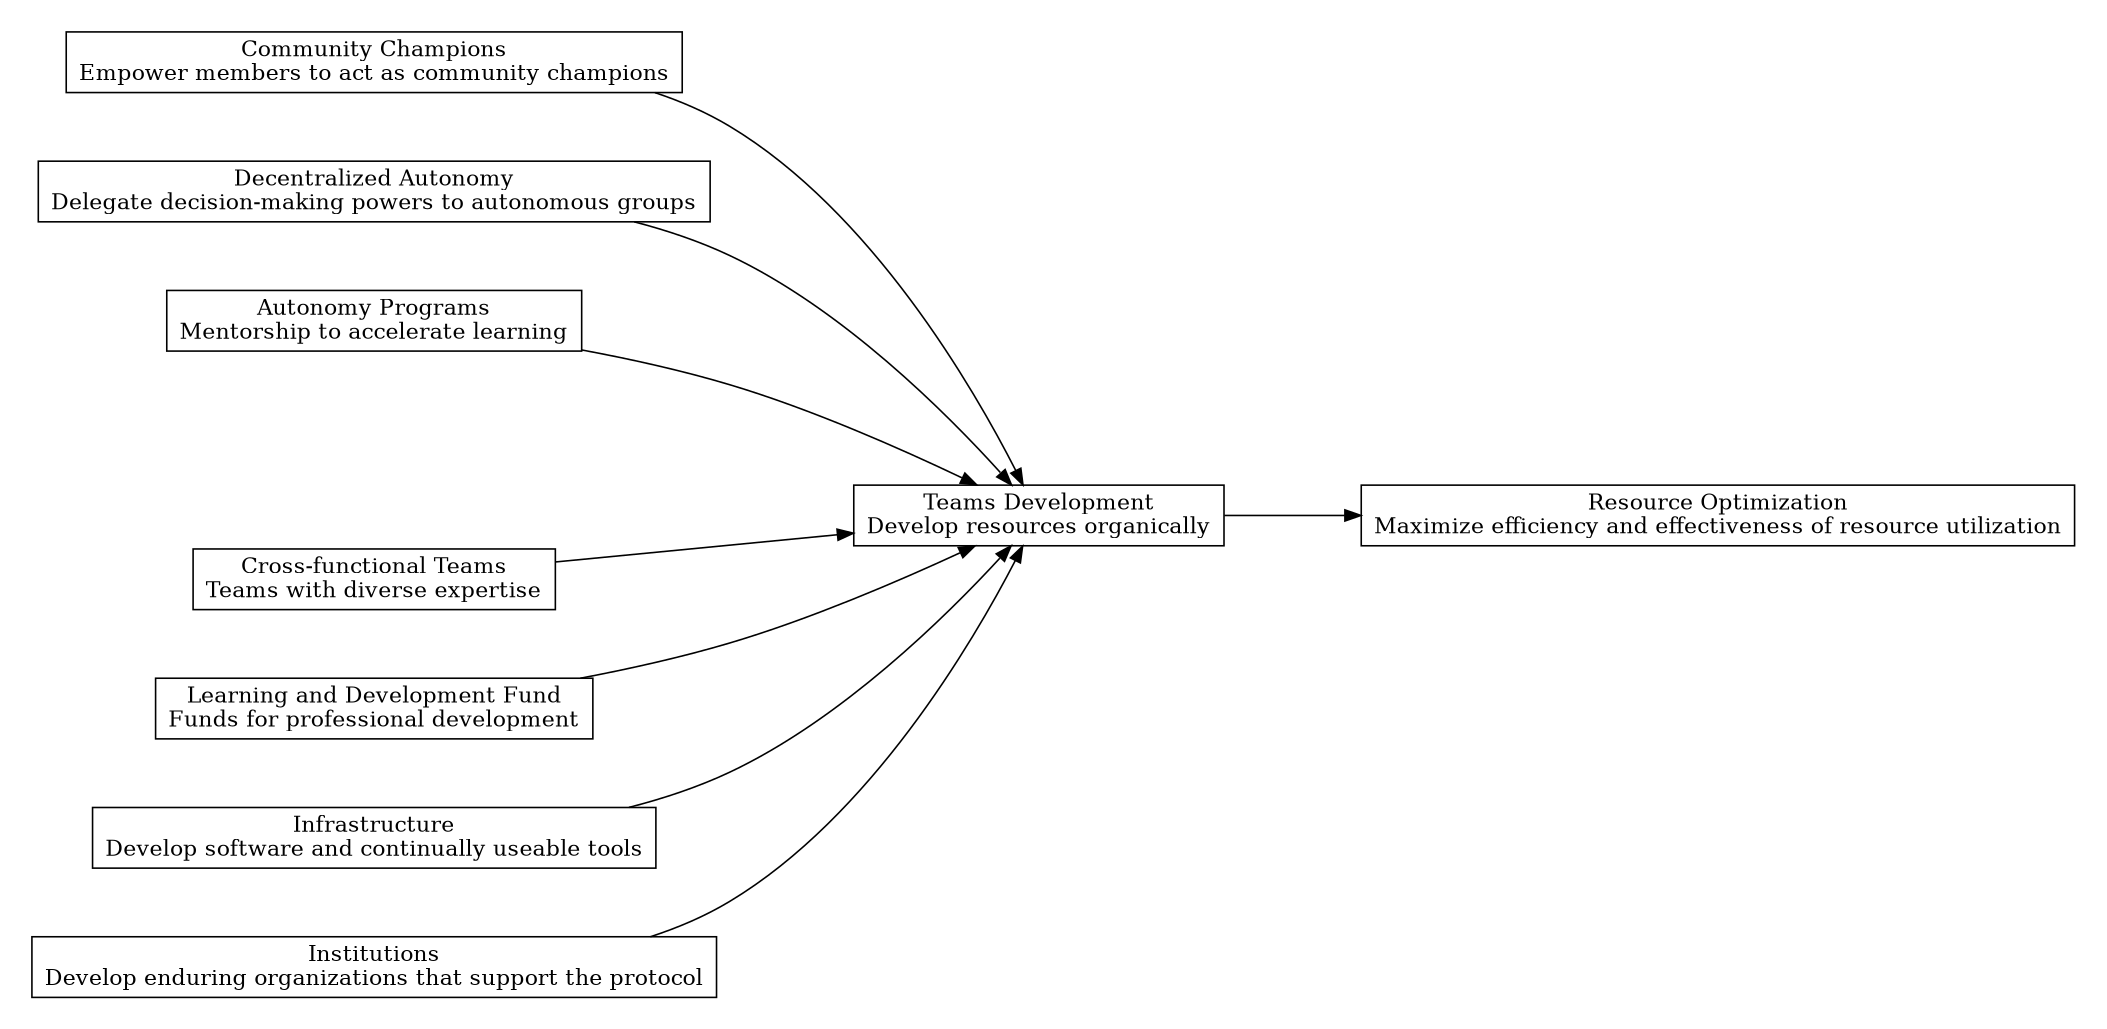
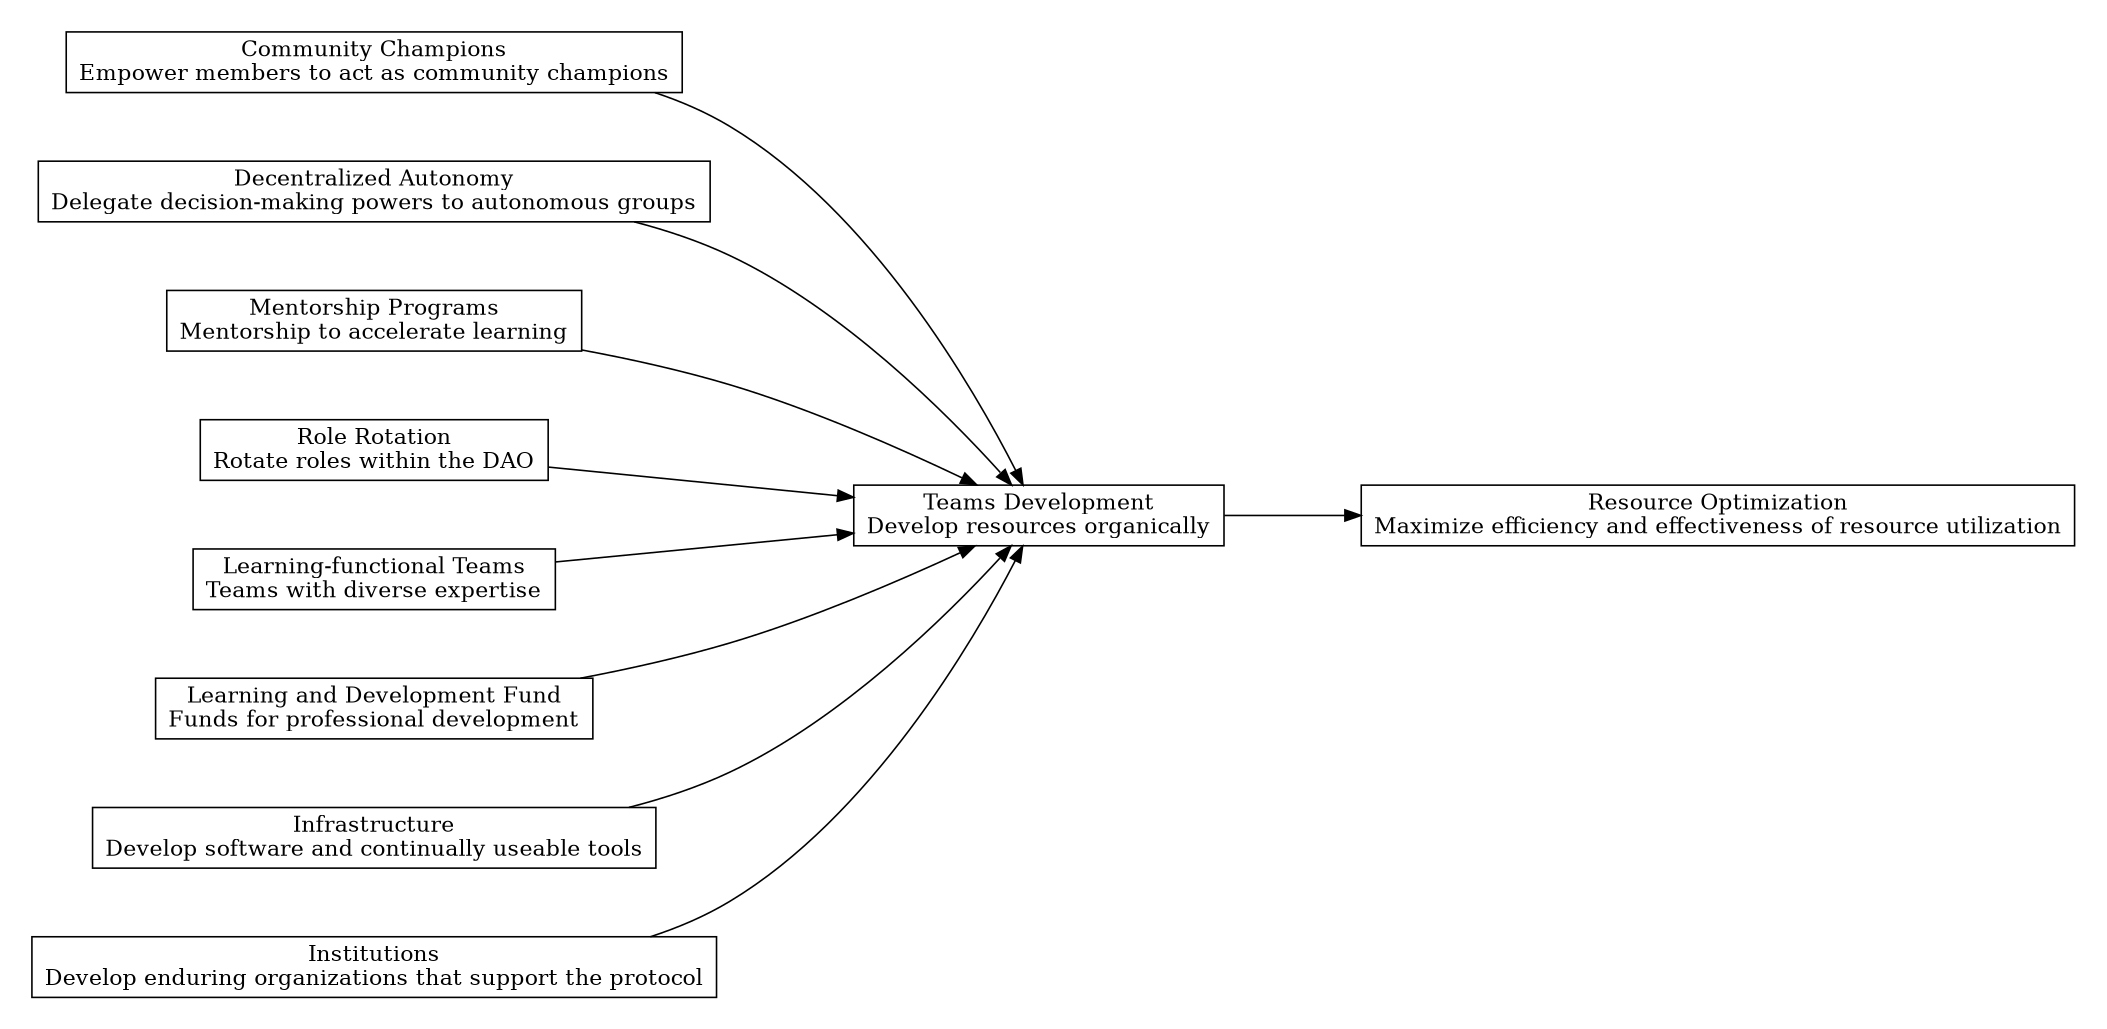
(374, 321) -> (374, 321)
none -> (374, 450)
(374, 579) -> (374, 579)
